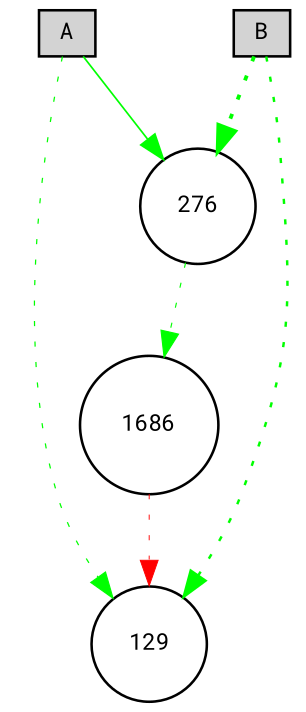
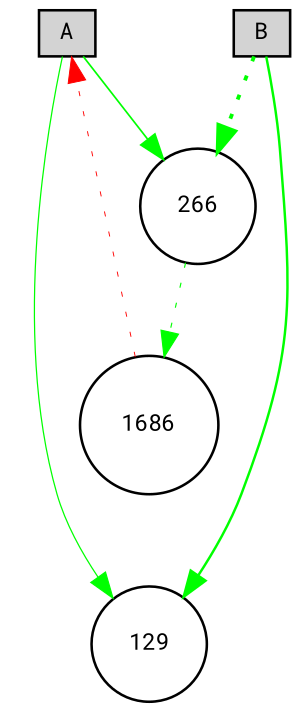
(198, 206) -> (198, 206)
(35, 322) -> (35, 322)
(286, 324) -> (286, 324)
(149, 527) -> (106, 219)
